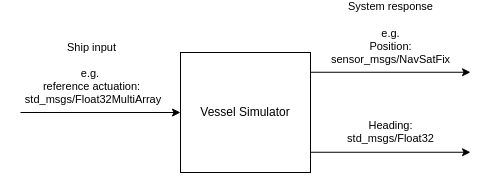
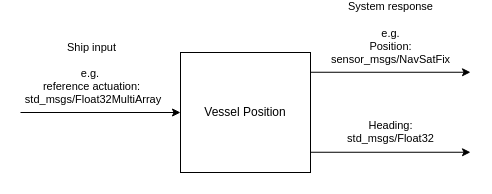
(246, 113) -> (246, 113)
